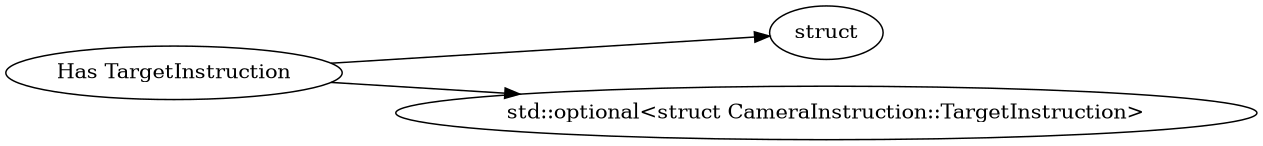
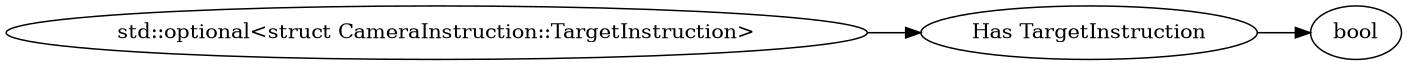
(826, 33) -> (1356, 33)
(418, 88) -> (886, 33)
